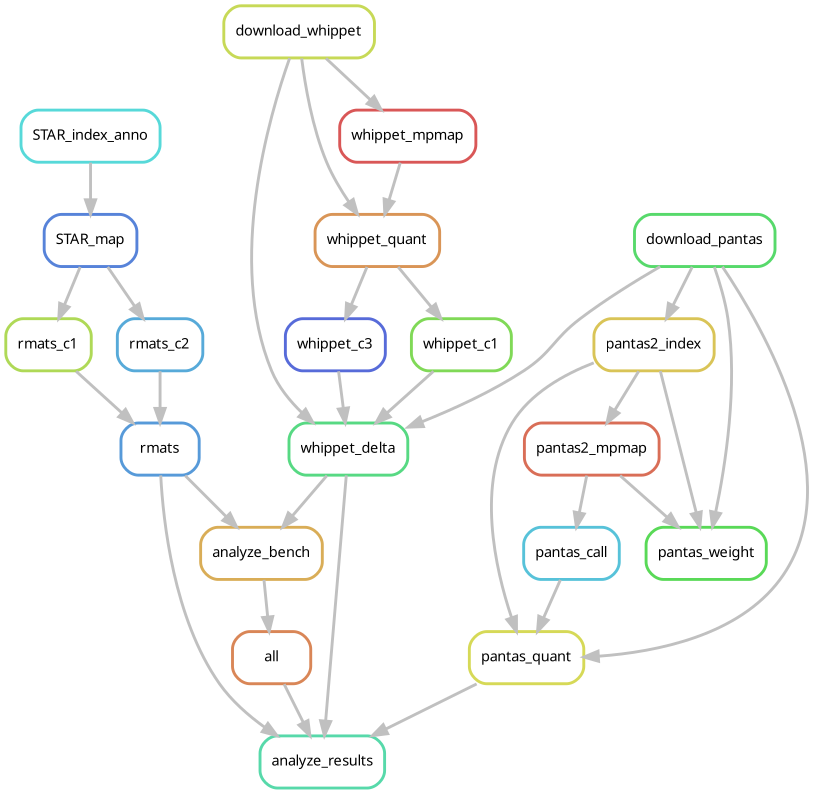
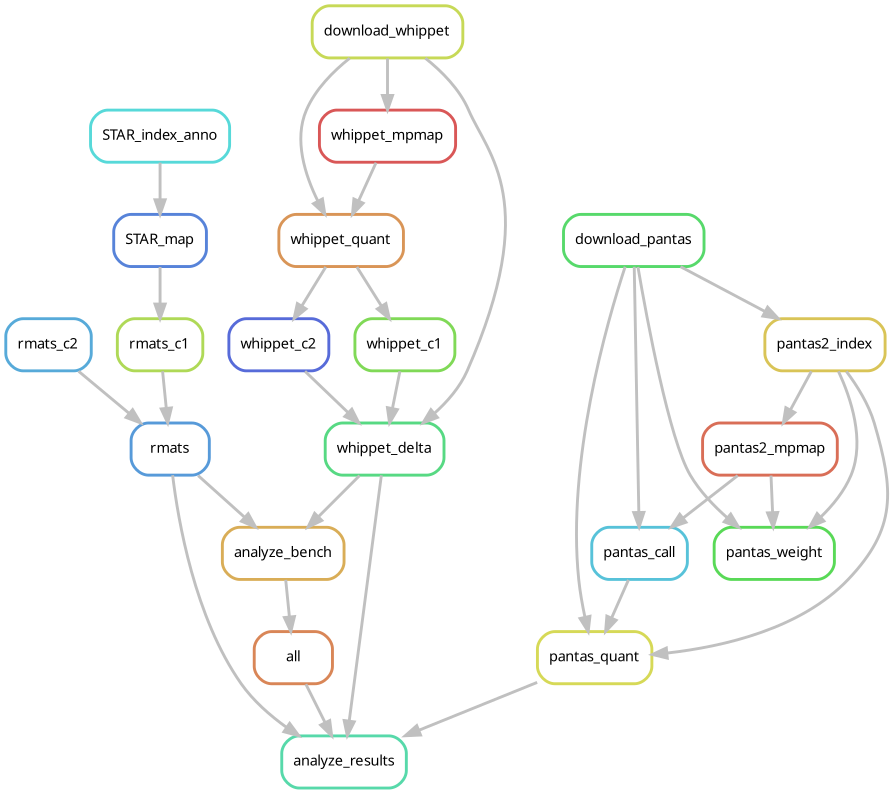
(121, 287) -> none
(335, 345) -> (279, 345)
(546, 352) -> (637, 390)
